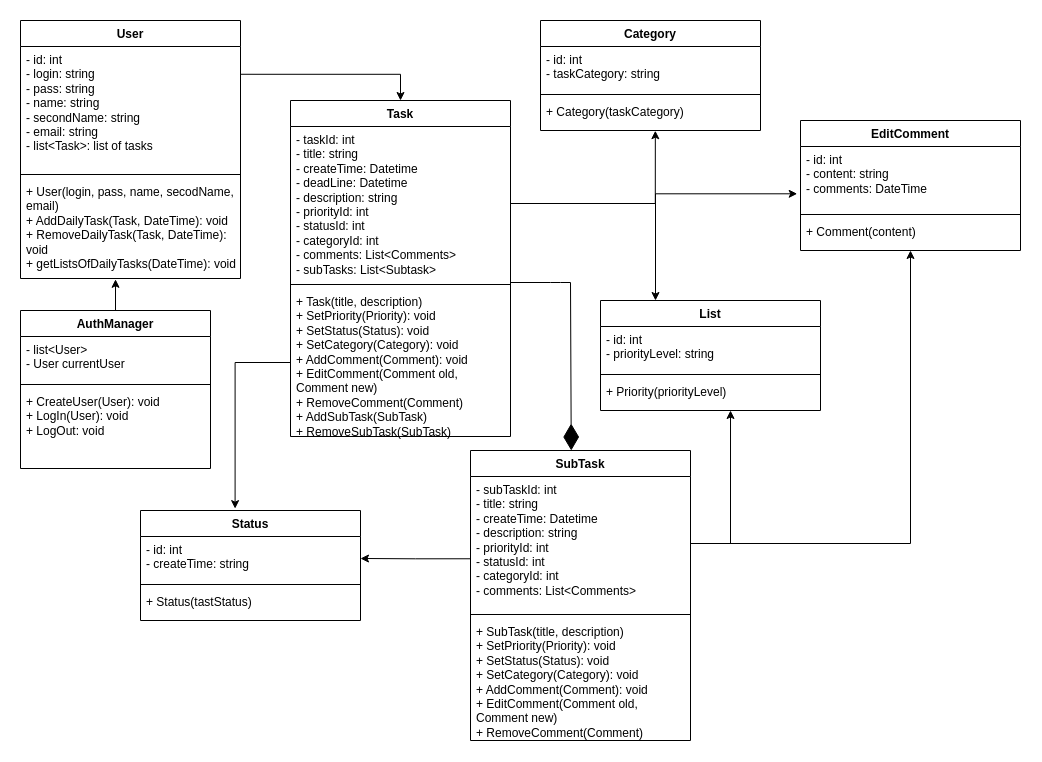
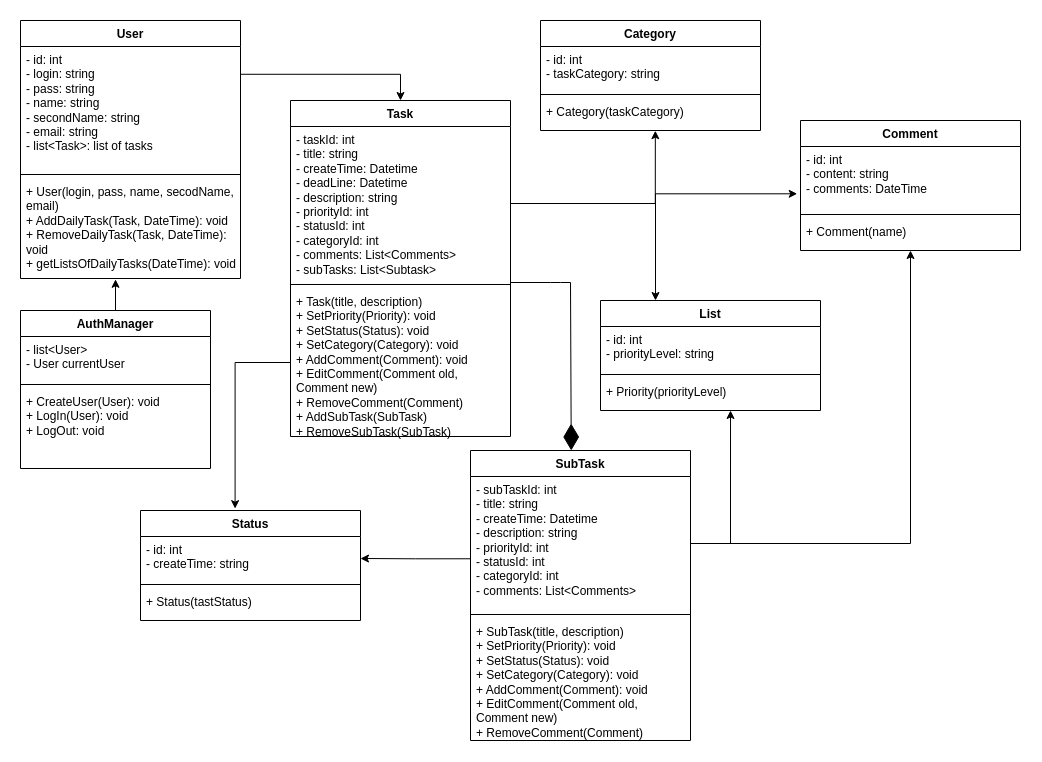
(911, 135) -> (911, 135)
(865, 233) -> (855, 233)
